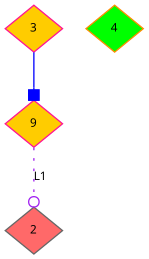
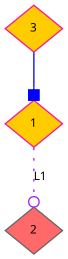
(115, 29) -> none
(34, 124) -> (34, 124)
